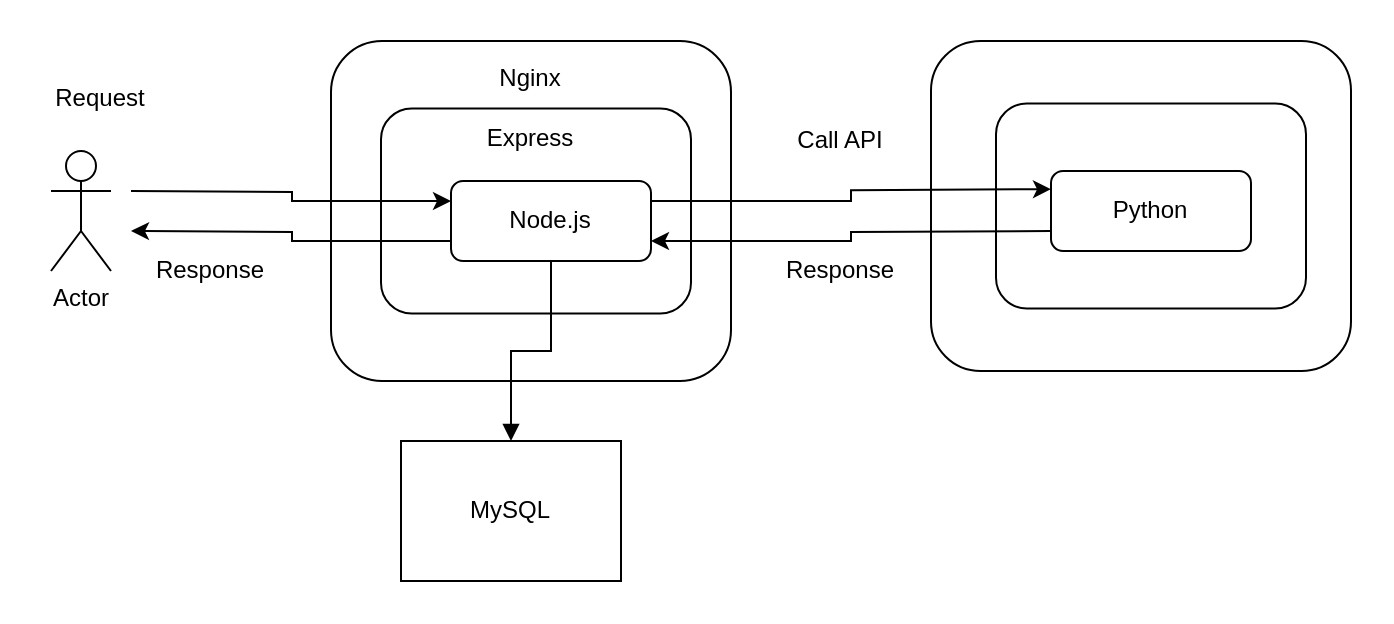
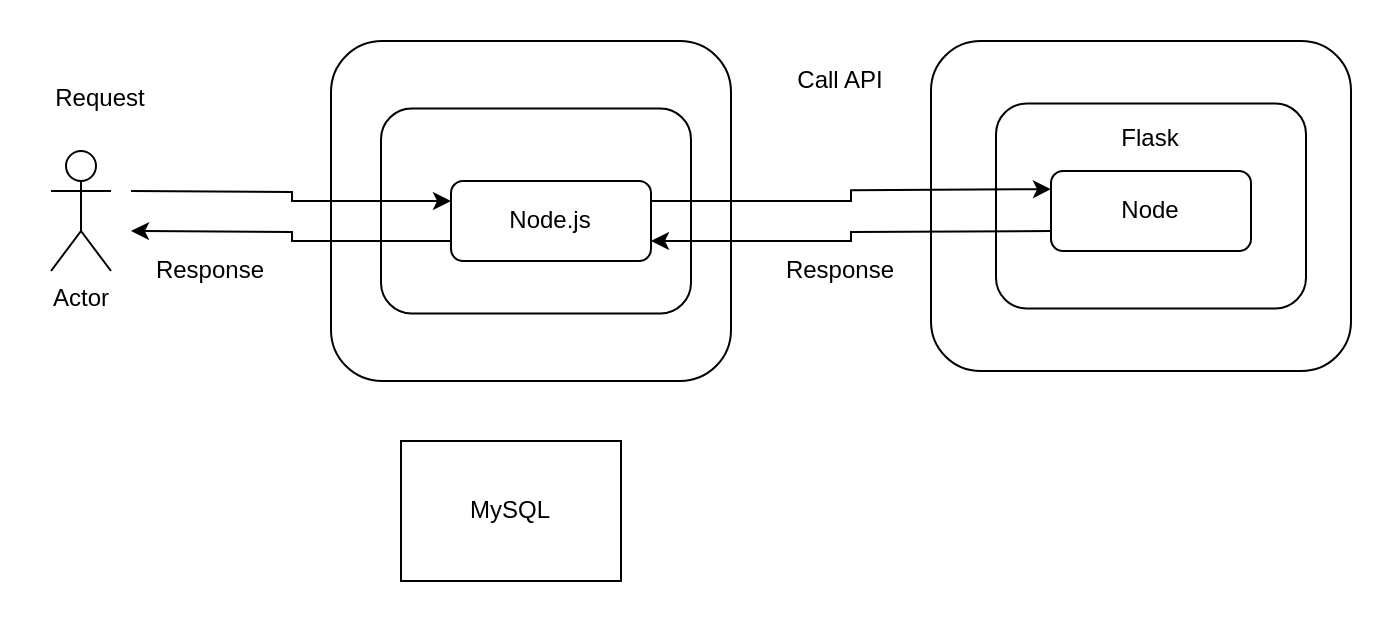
(531, 79) -> none
(531, 139) -> none
none -> (1151, 139)
(841, 141) -> (841, 81)
(1151, 211) -> (1151, 211)
(539, 351) -> none
